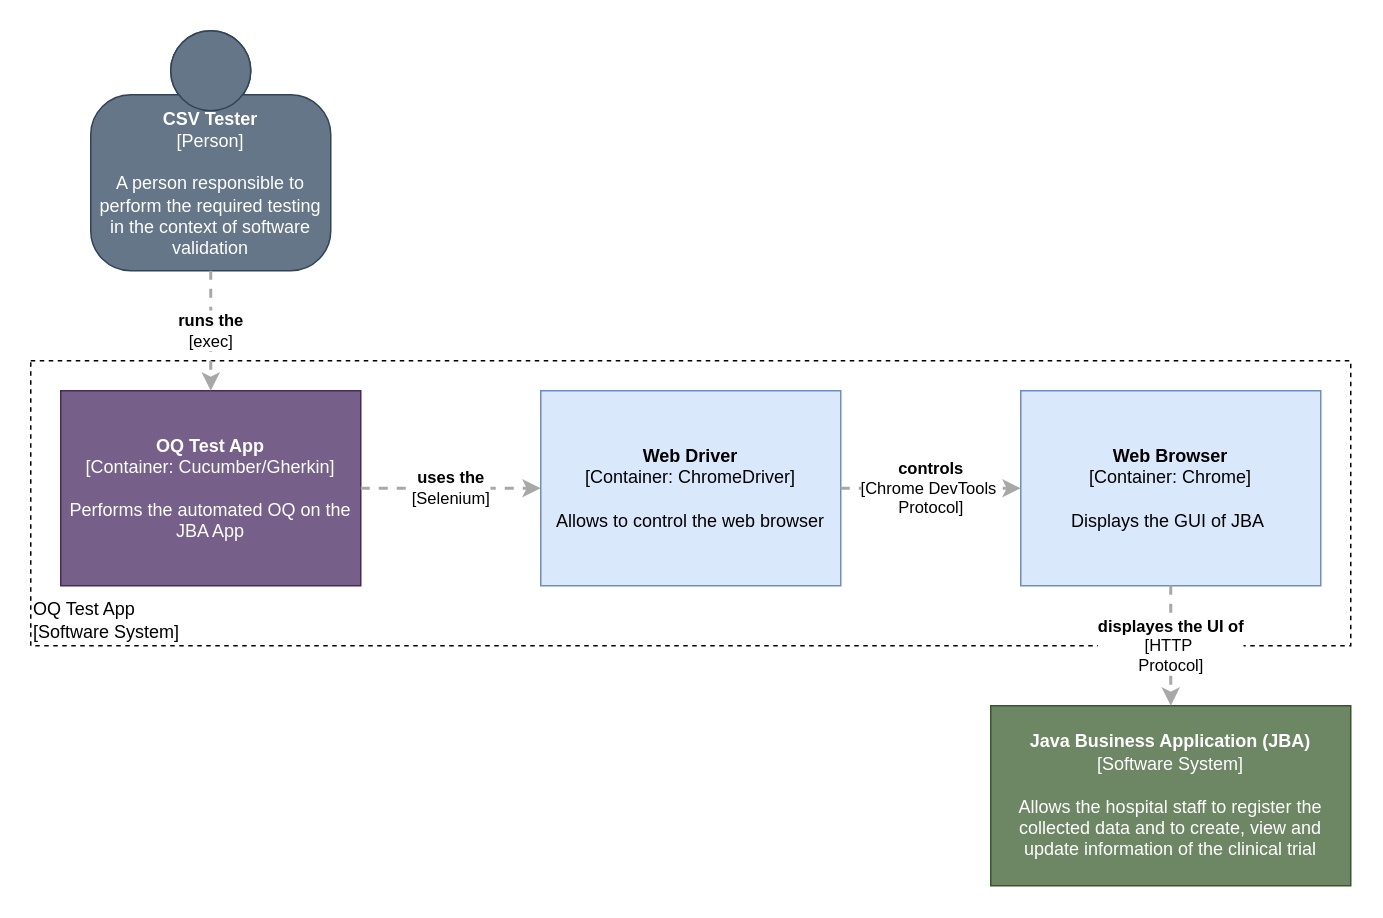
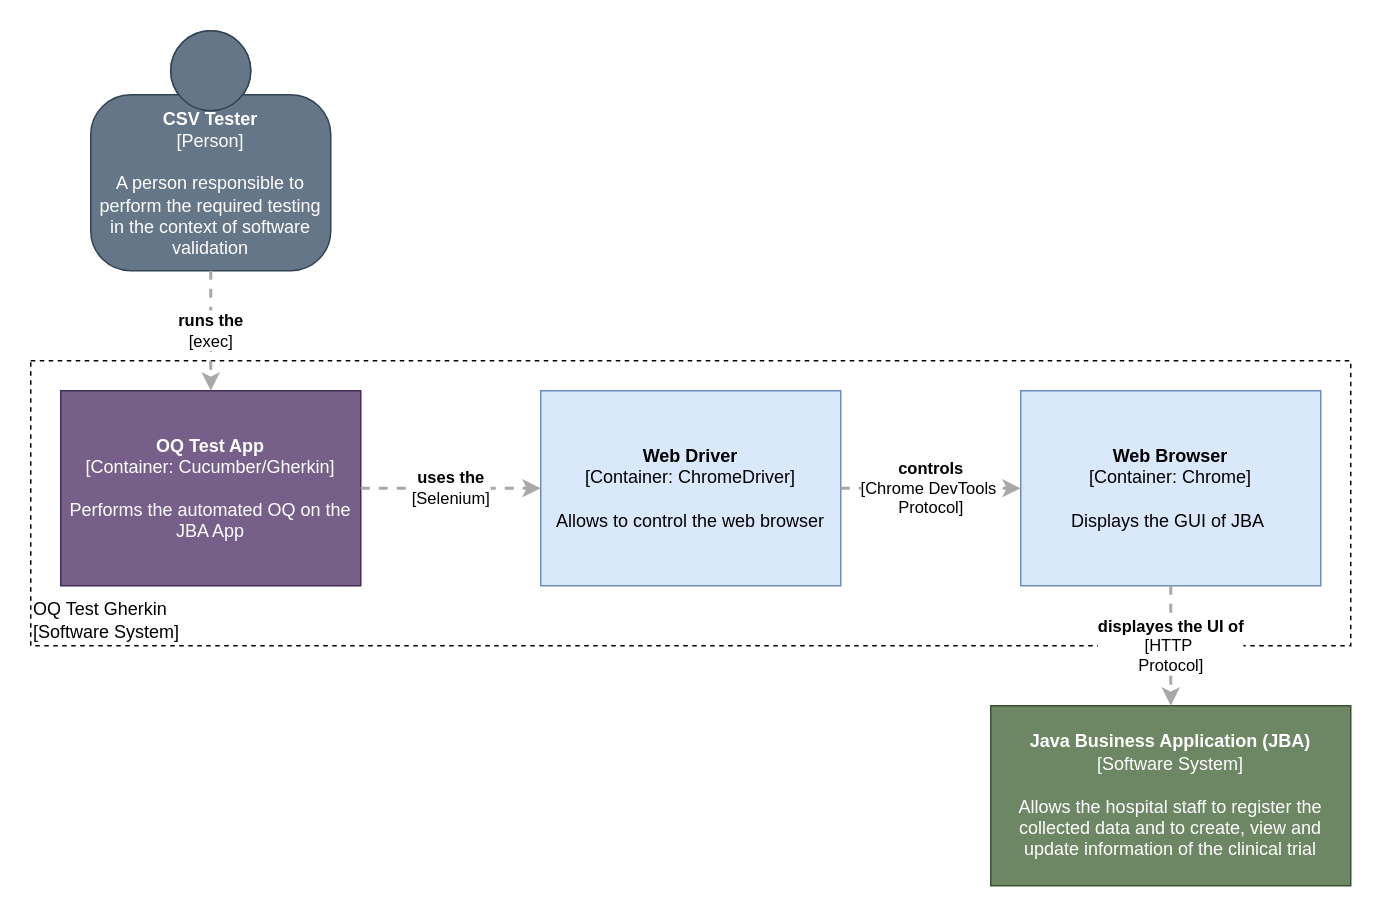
(117, 620) -> (117, 620)
